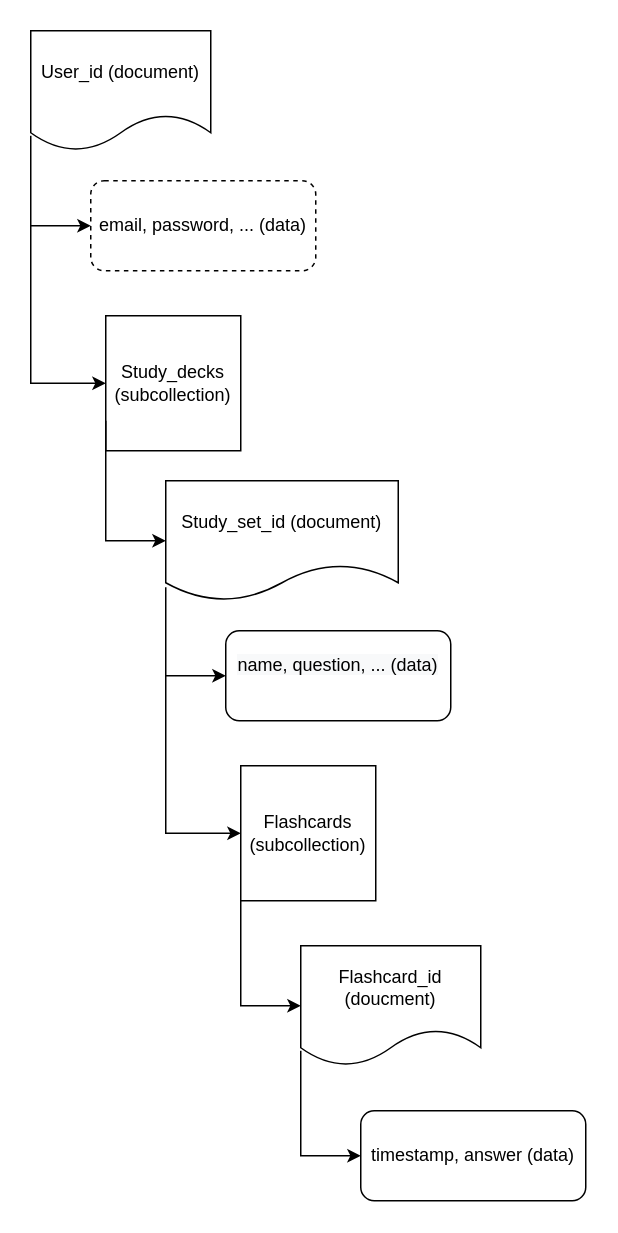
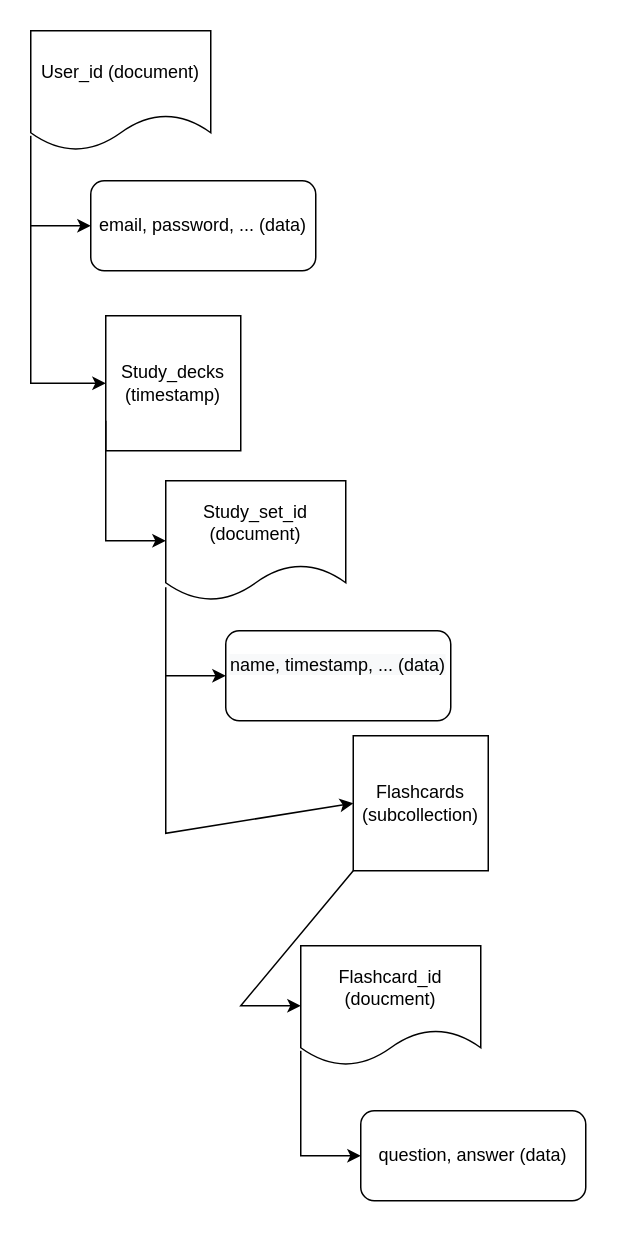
(203, 226) -> (203, 226)
(173, 383) -> (173, 383)
(282, 541) -> (256, 541)
(338, 676) -> (338, 676)
(308, 833) -> (421, 803)
(473, 1156) -> (473, 1156)
